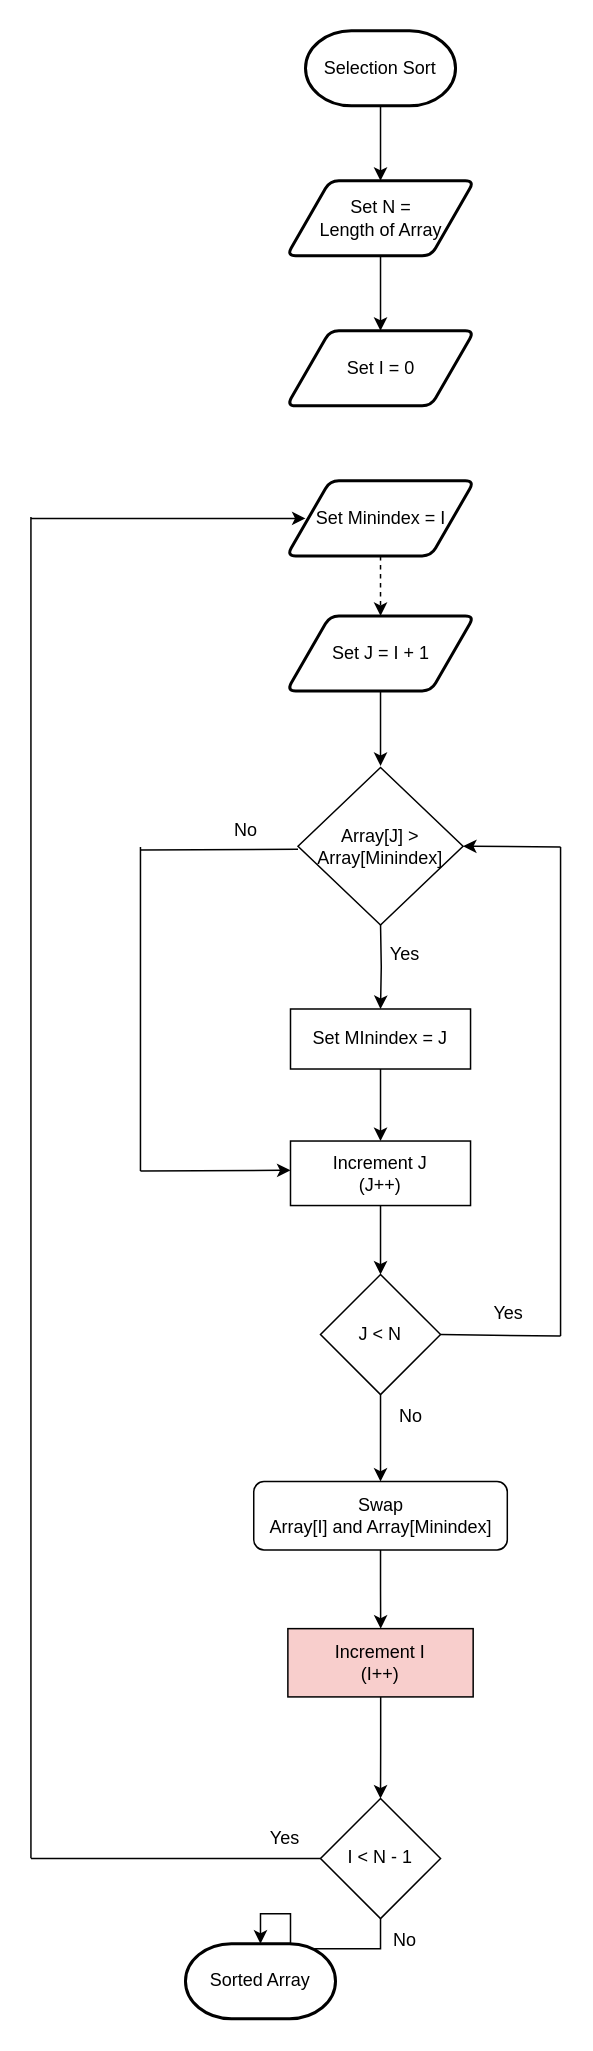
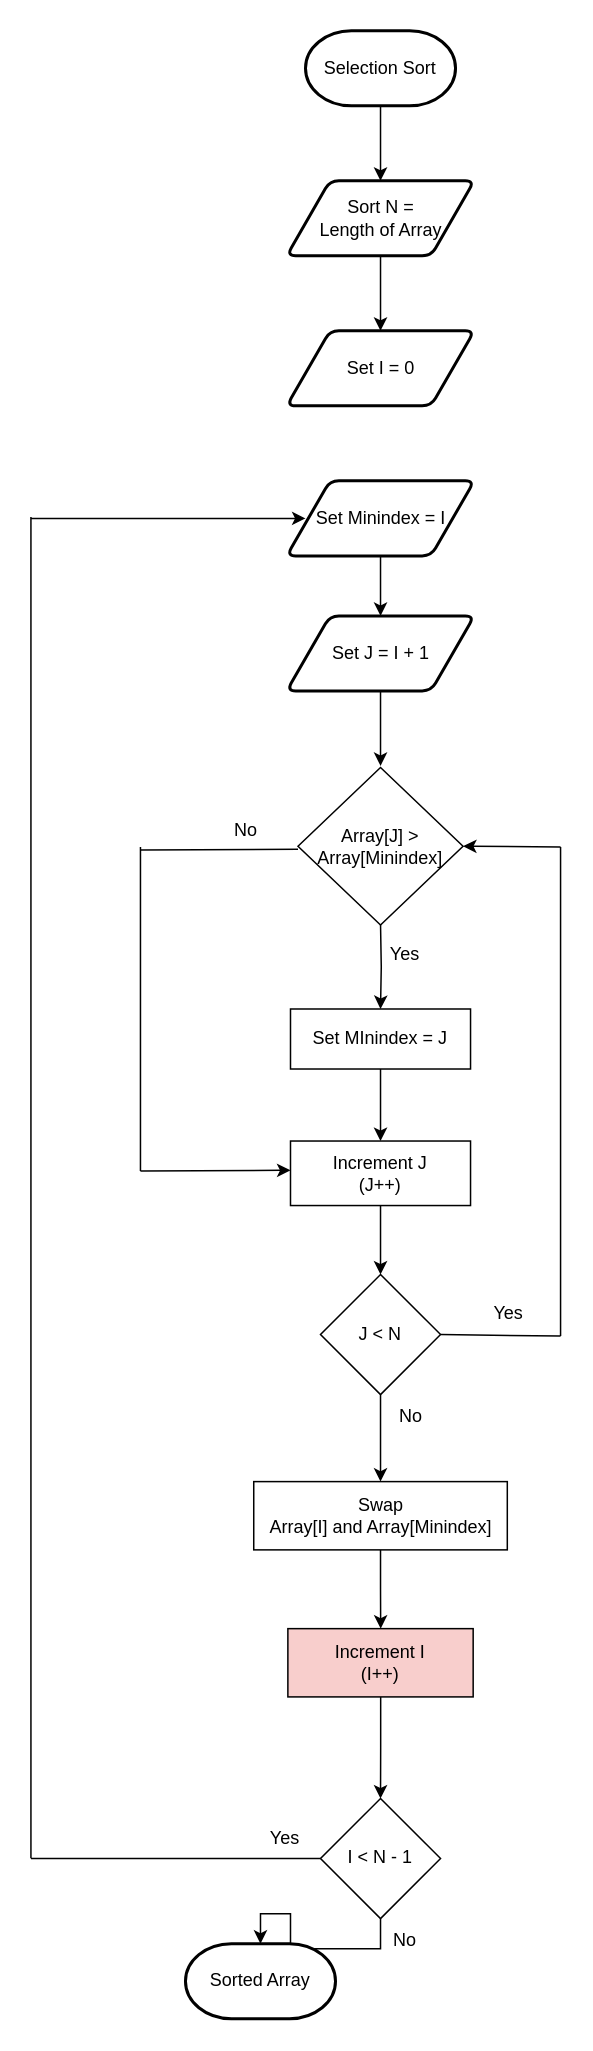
(381, 218) -> (381, 218)
(380, 580) -> (380, 580)
(380, 1515) -> (380, 1515)
